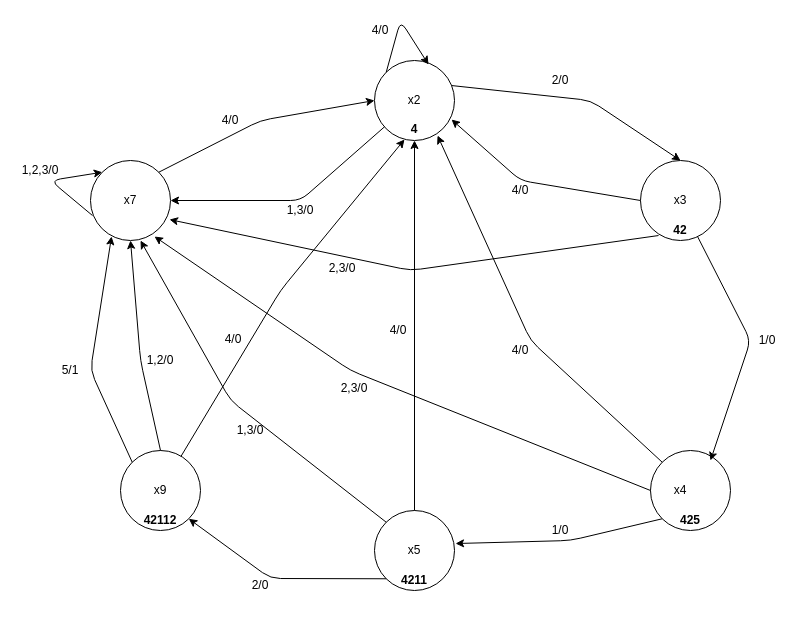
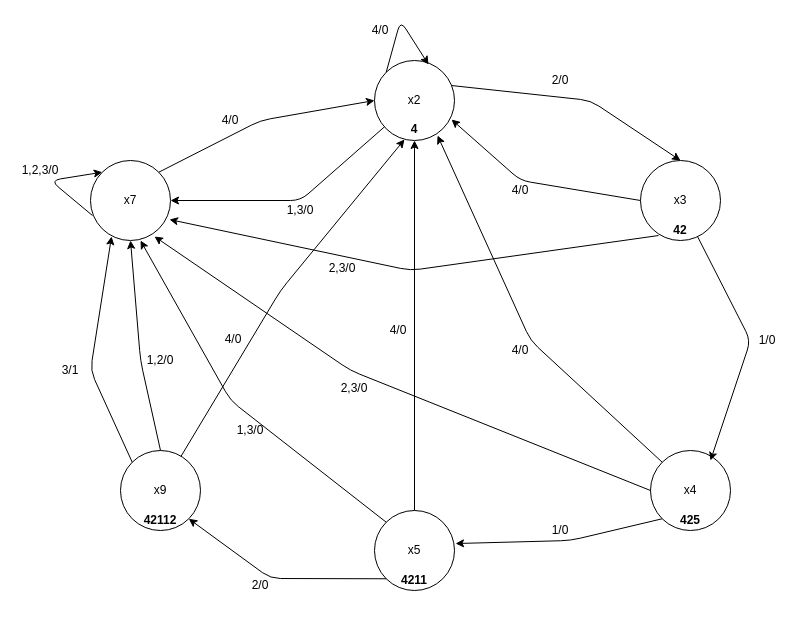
(71, 371) -> (71, 371)
(681, 491) -> (691, 491)
